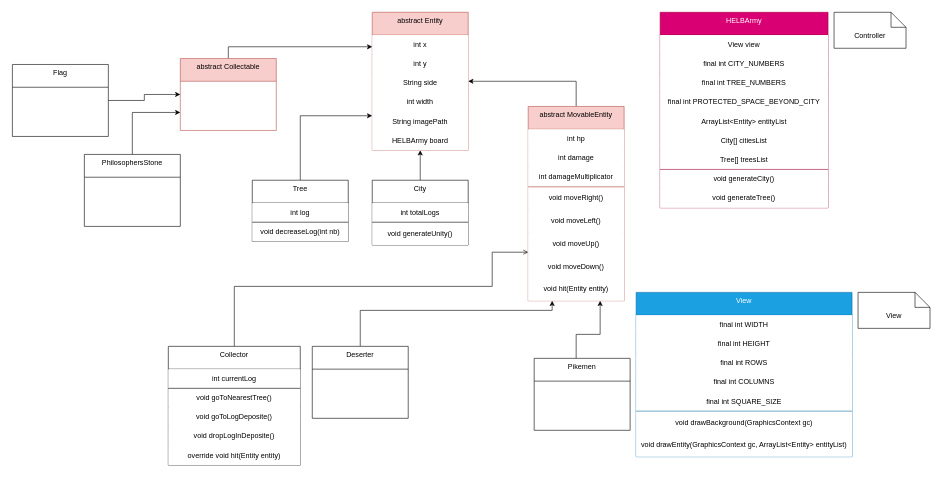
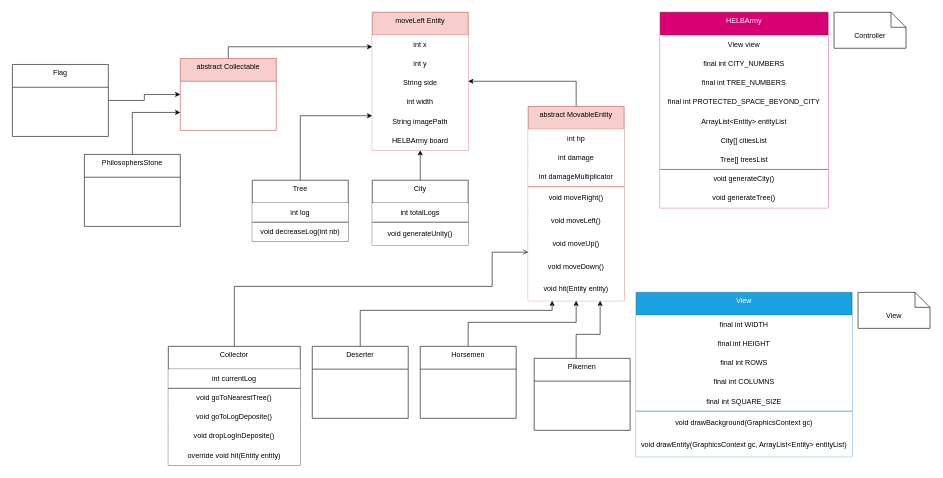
(420, 20) -> (420, 20)
none -> (522, 323)
none -> (468, 383)
